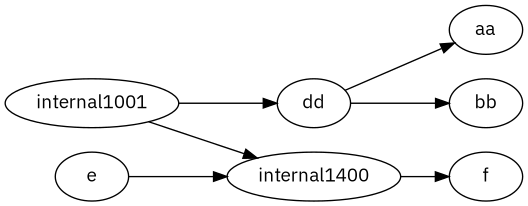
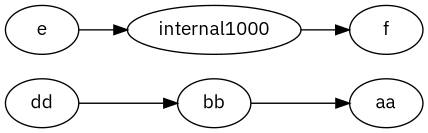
(393, 69) -> (293, 103)
(92, 103) -> none
(314, 177) -> (214, 30)
